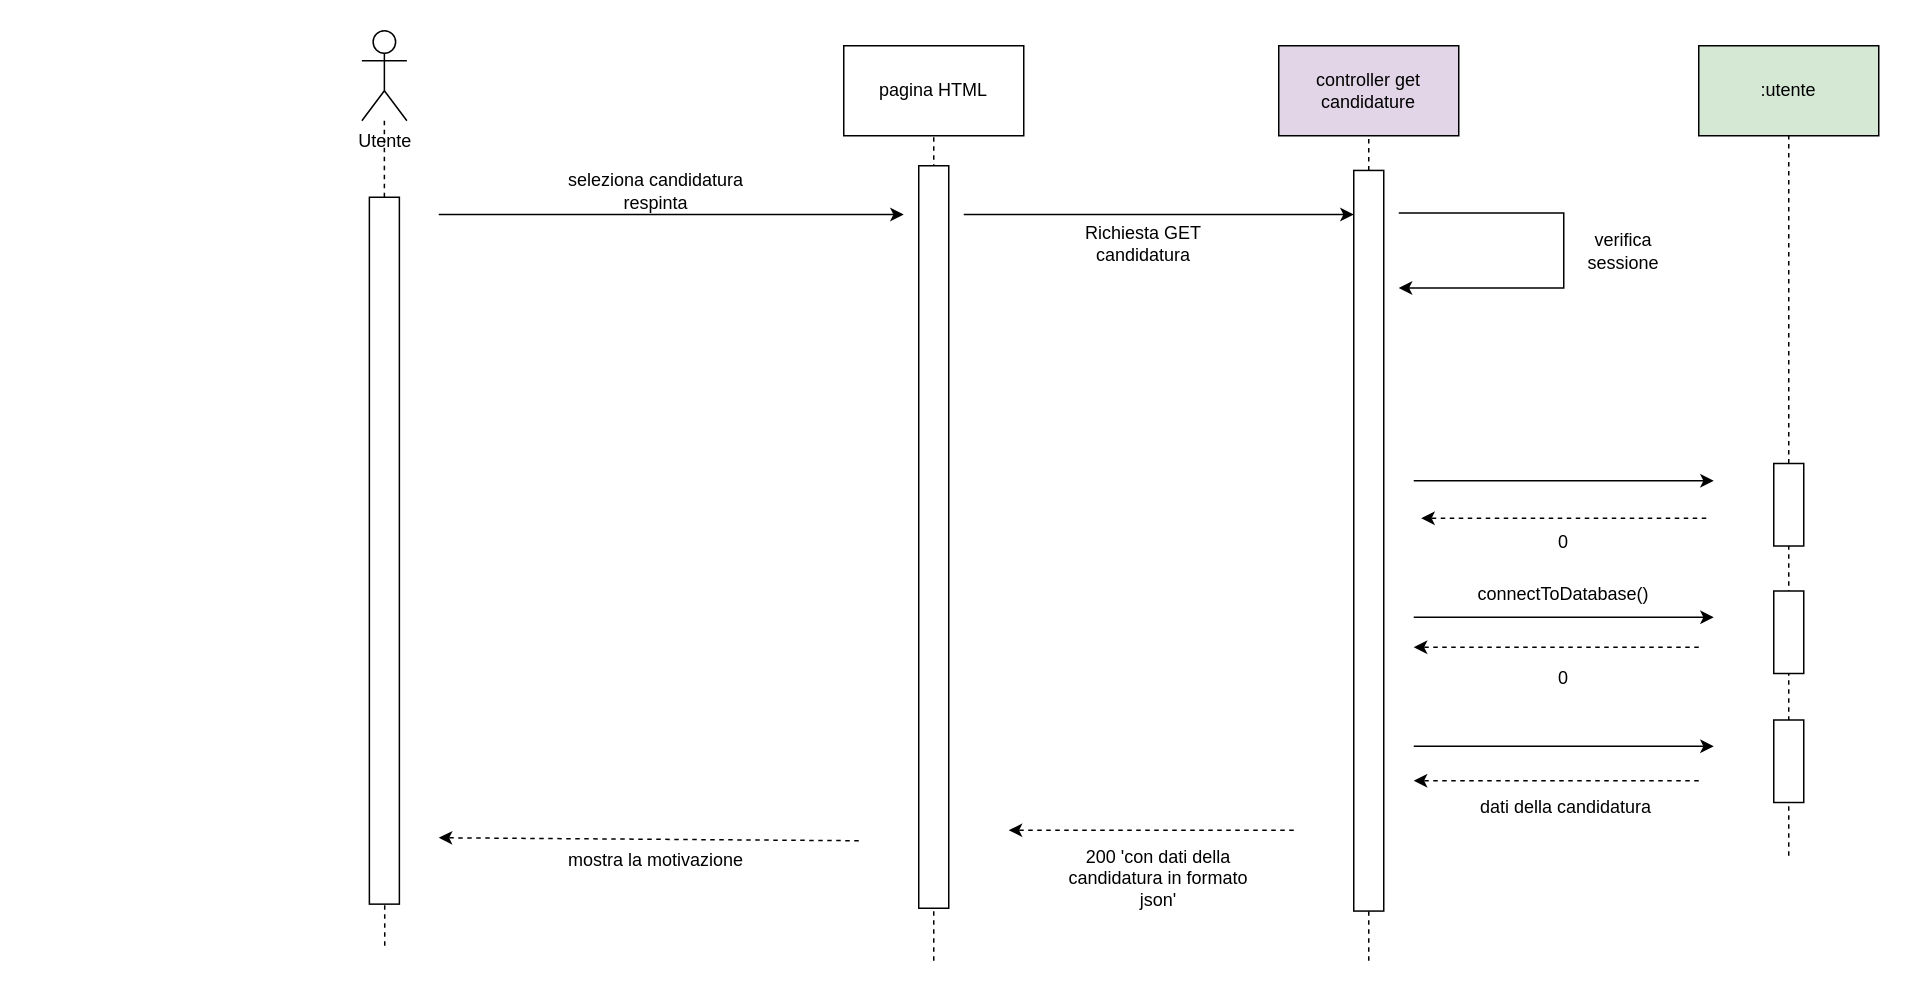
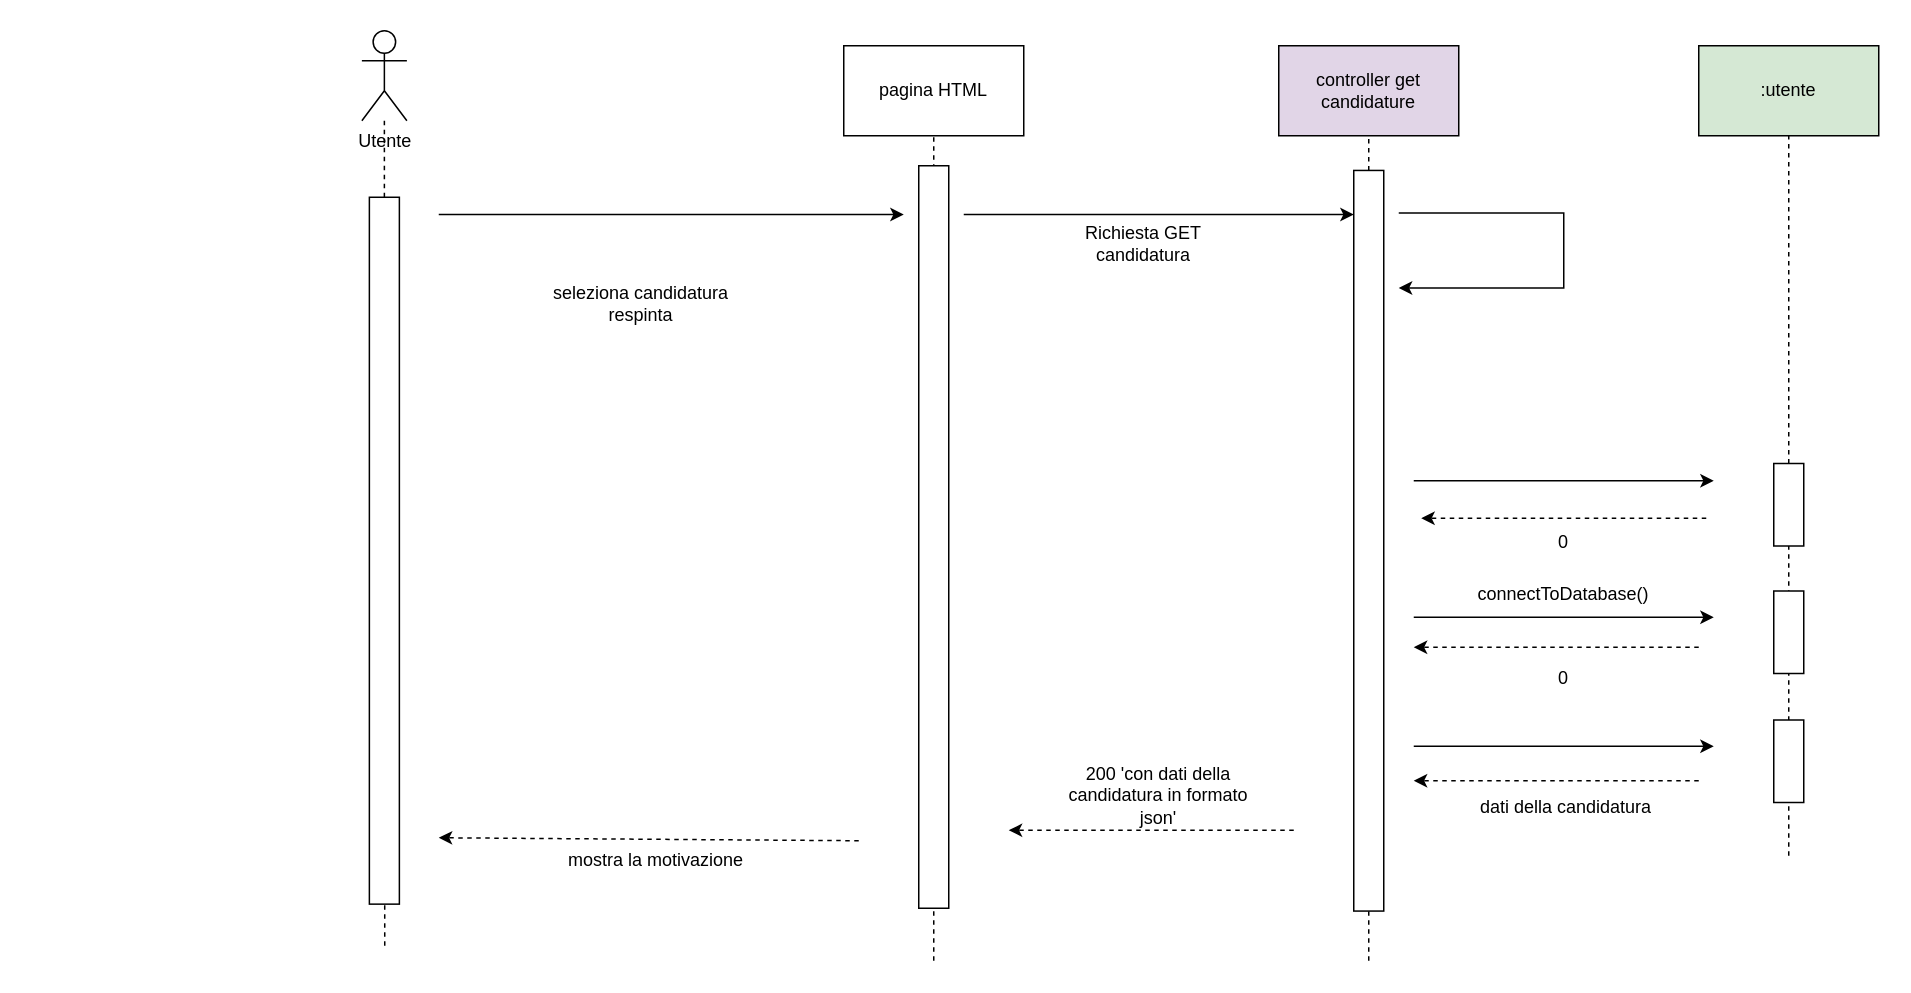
(656, 191) -> (641, 303)
(1624, 251) -> none
(1159, 878) -> (1159, 796)
